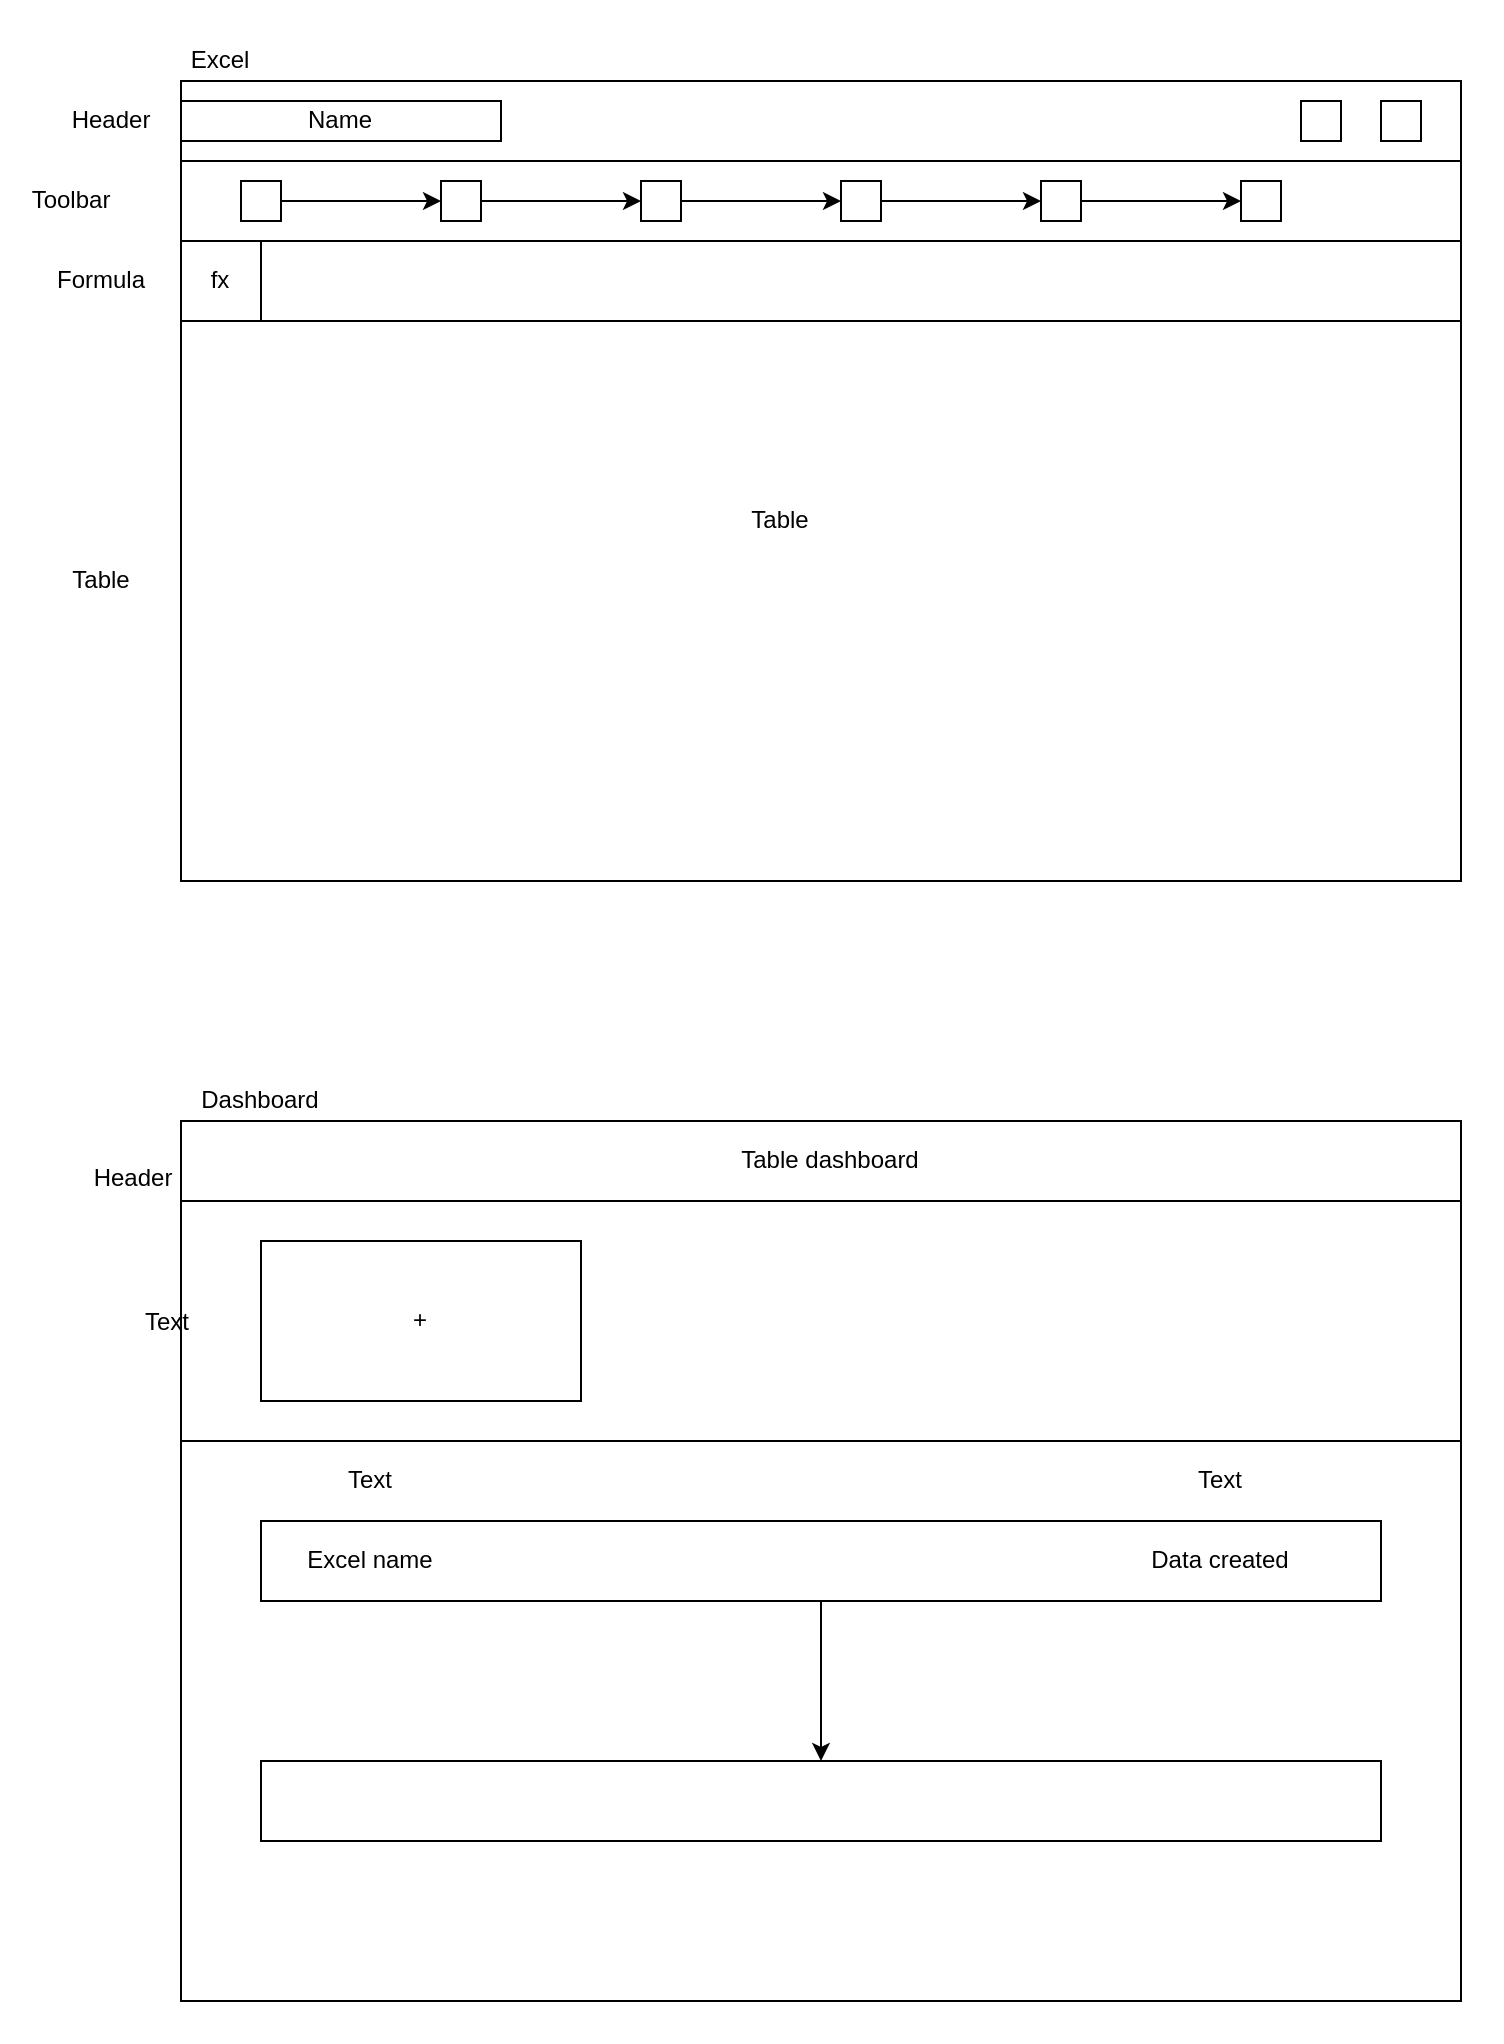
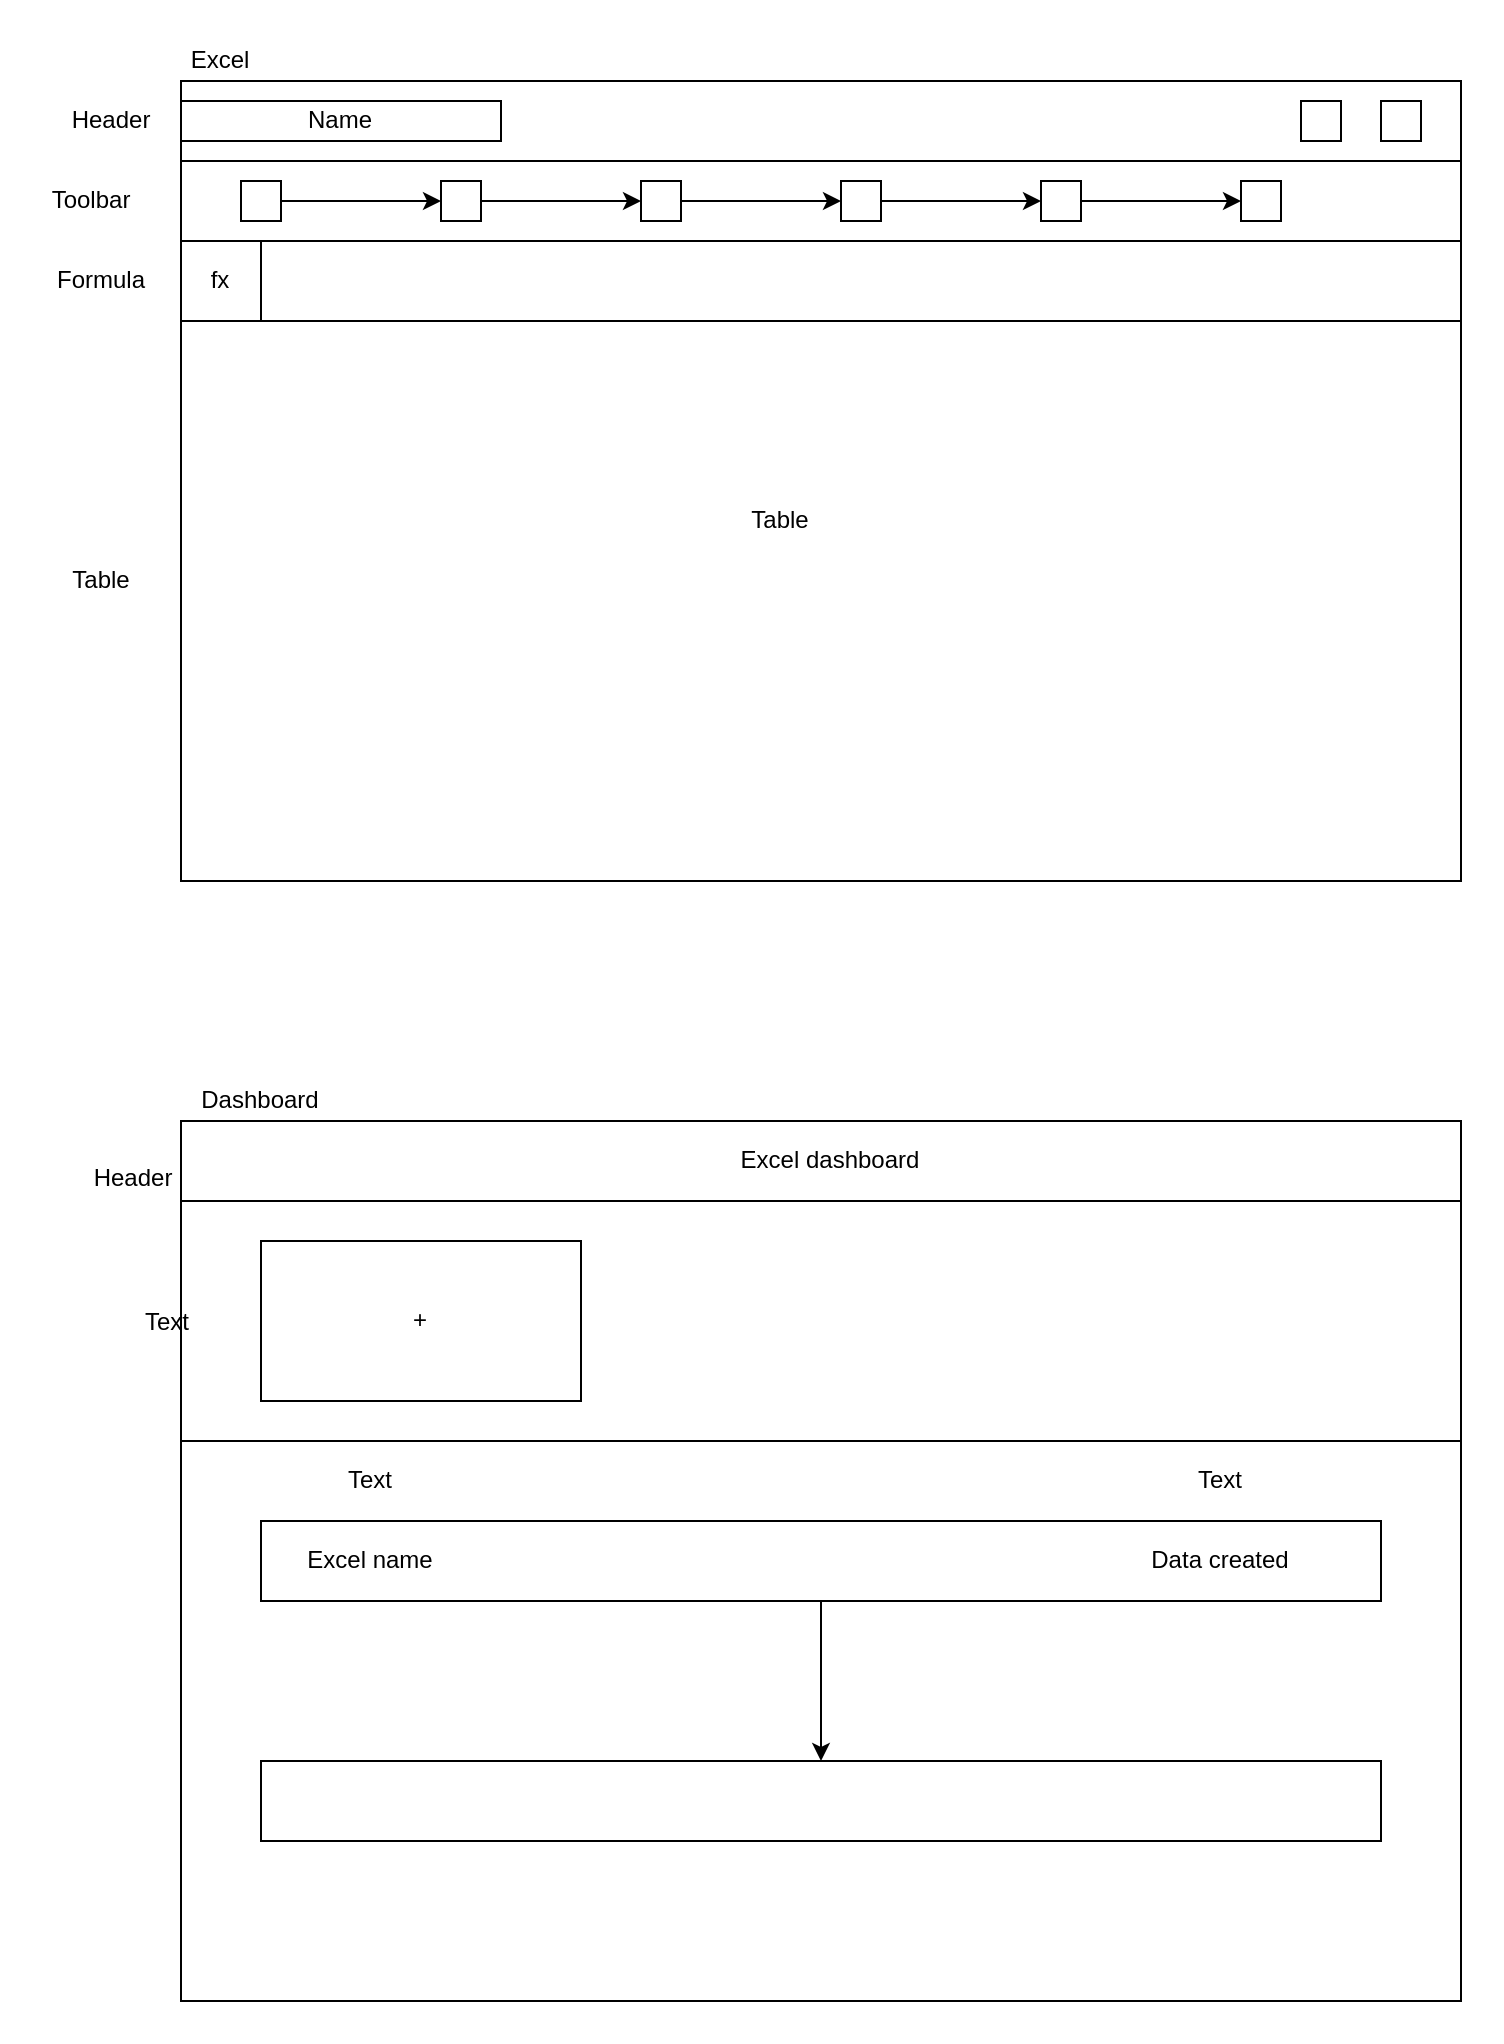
(71, 201) -> (91, 201)
(831, 1161) -> (831, 1161)
